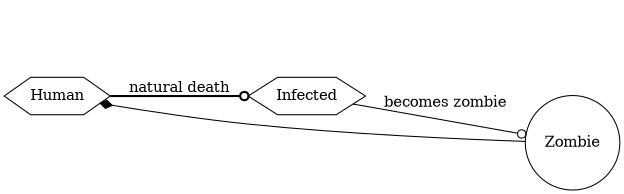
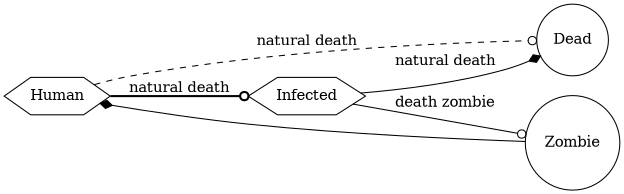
none -> (573, 40)
(445, 103) -> (445, 103)
